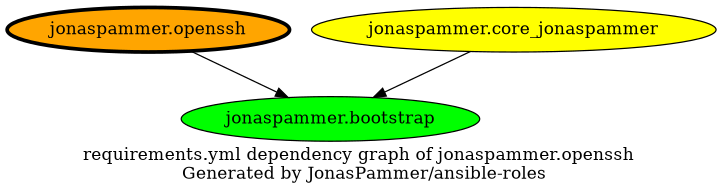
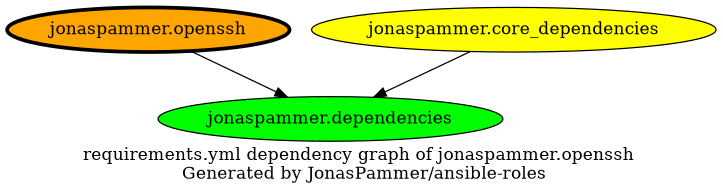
(514, 30) -> (514, 30)
(330, 119) -> (330, 119)
